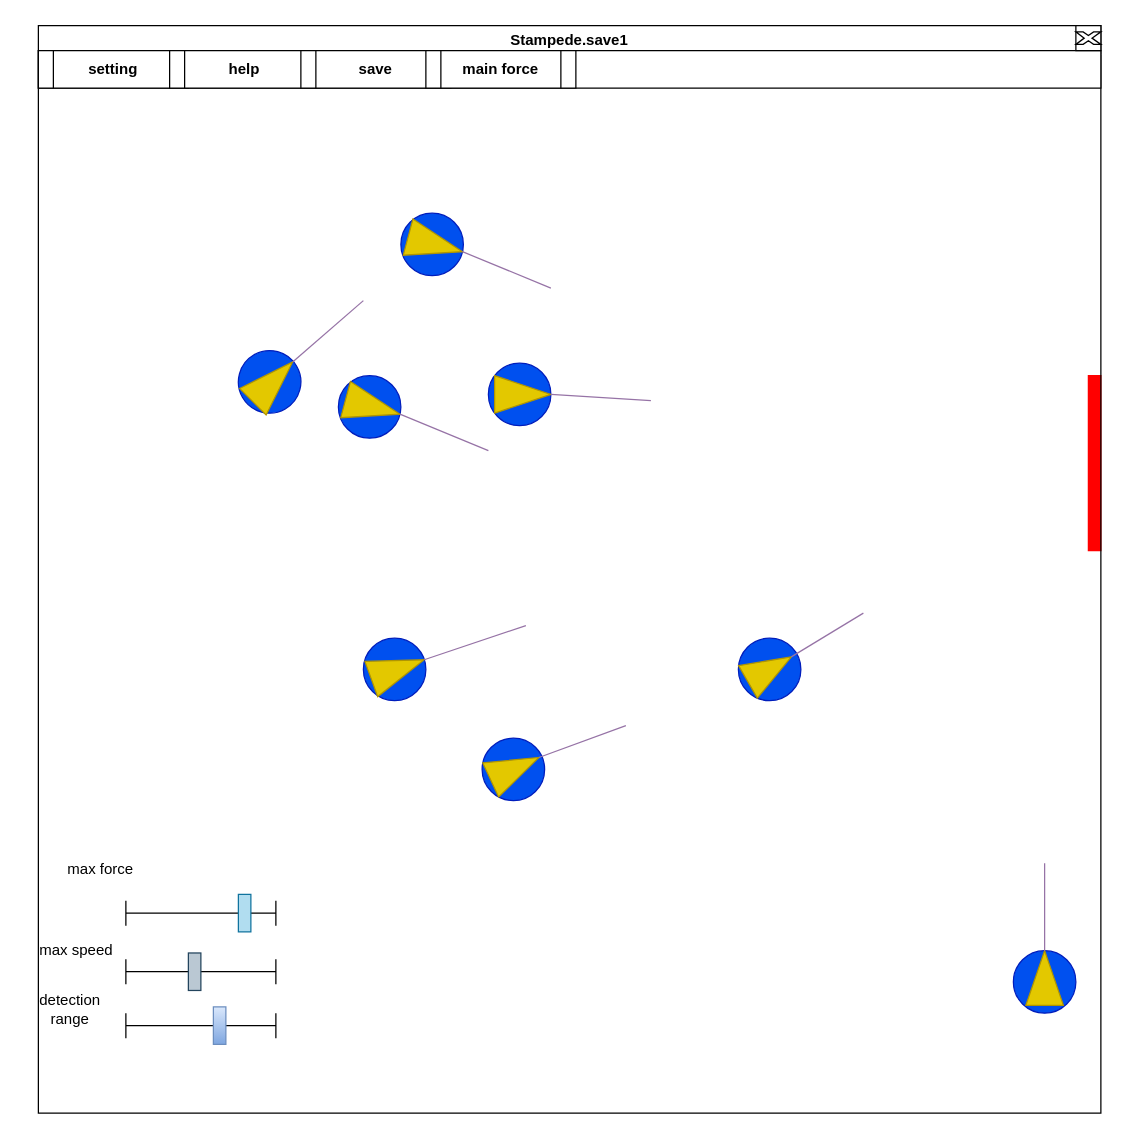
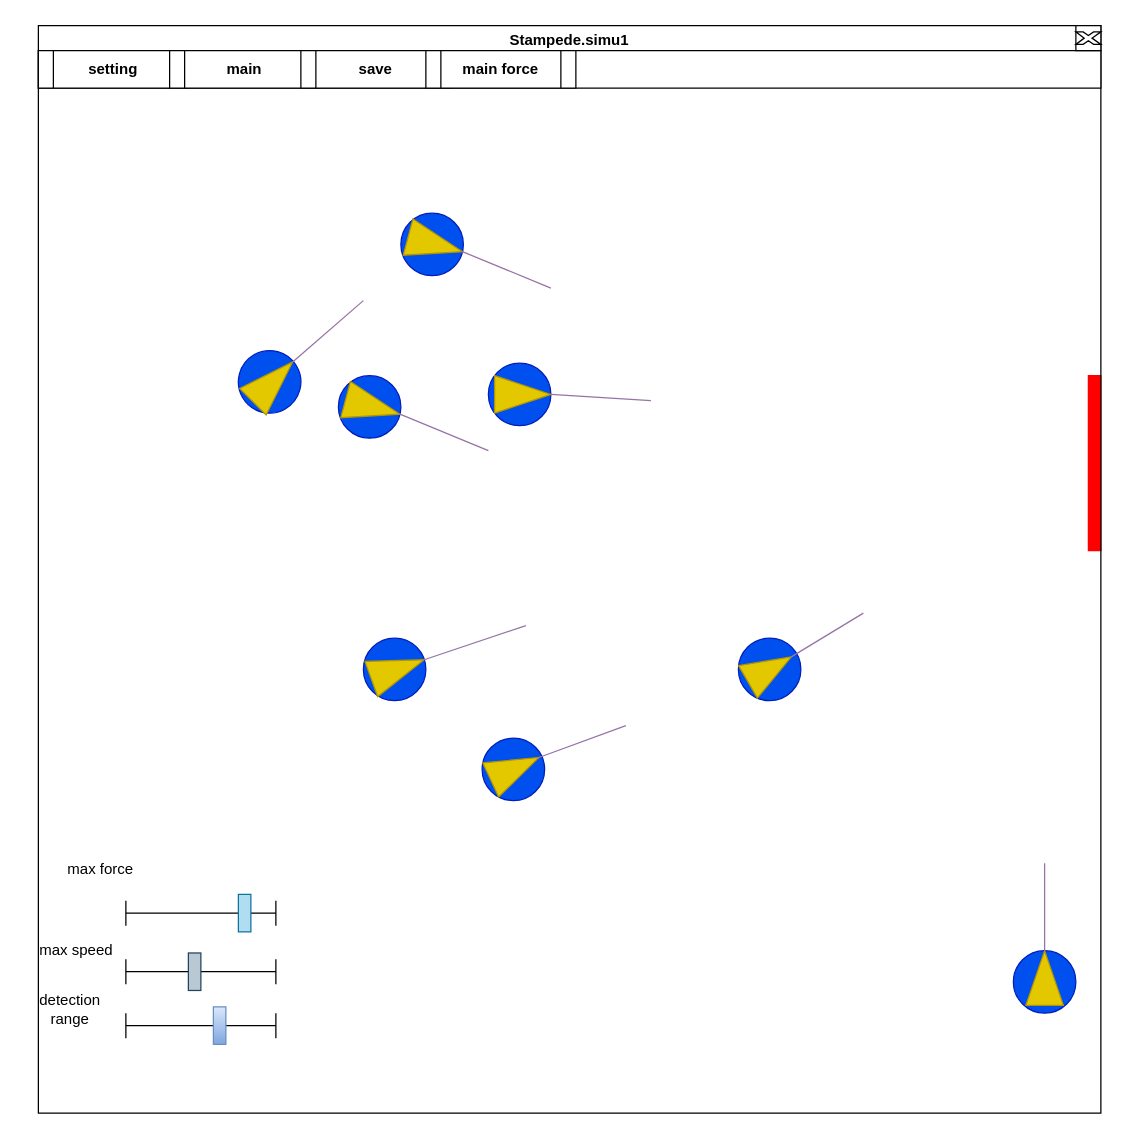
(569, 41) -> (569, 41)
(244, 69) -> (244, 69)
